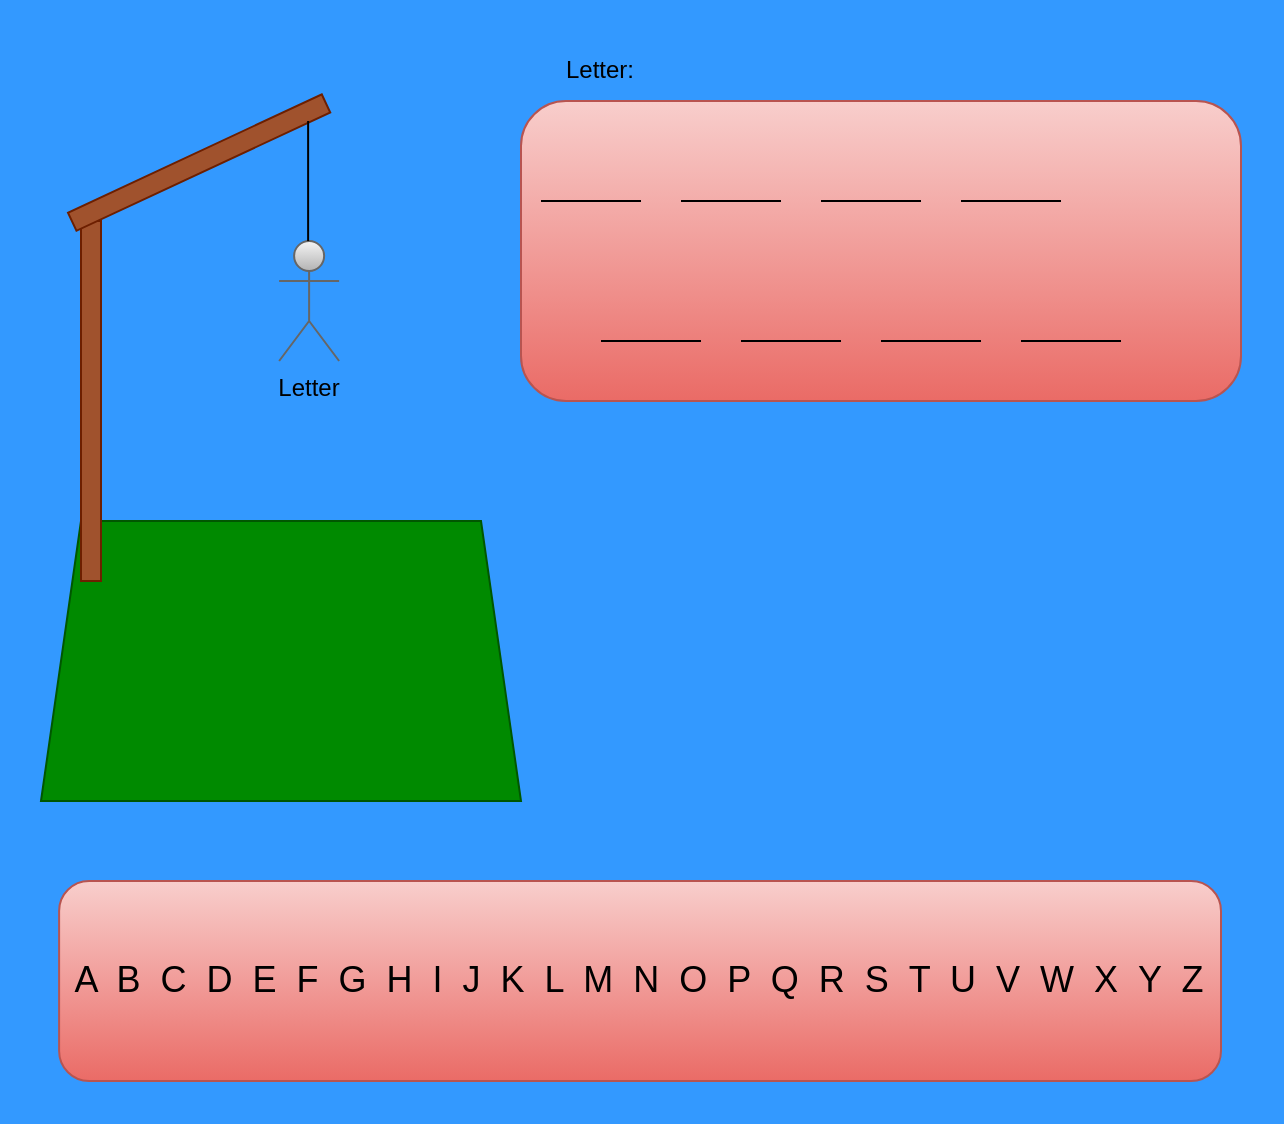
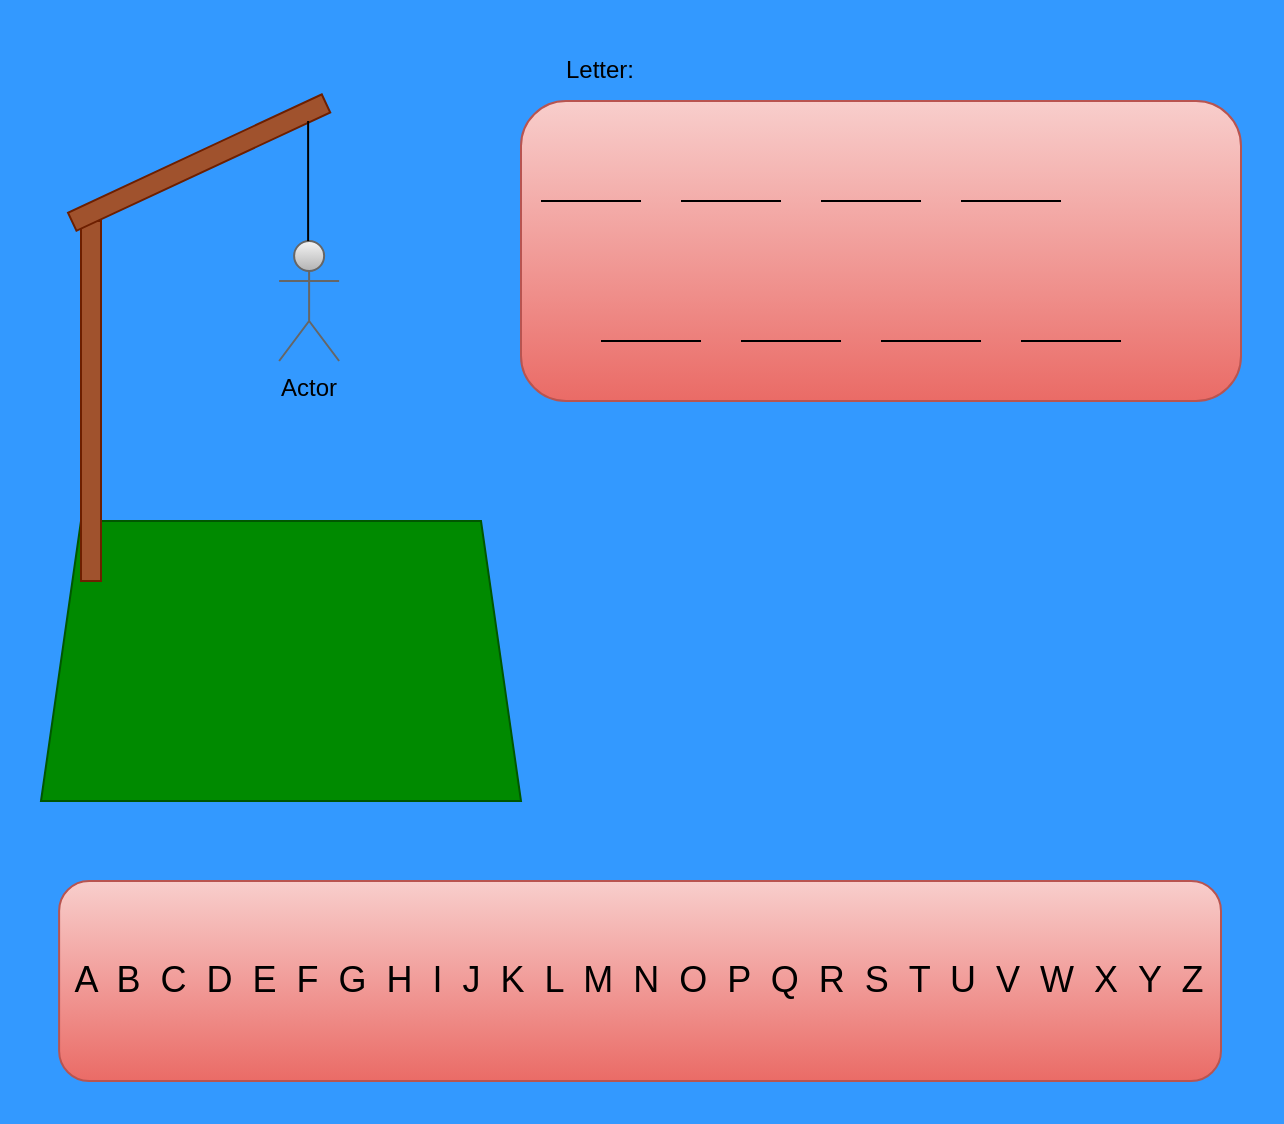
(310, 389) -> (310, 389)
